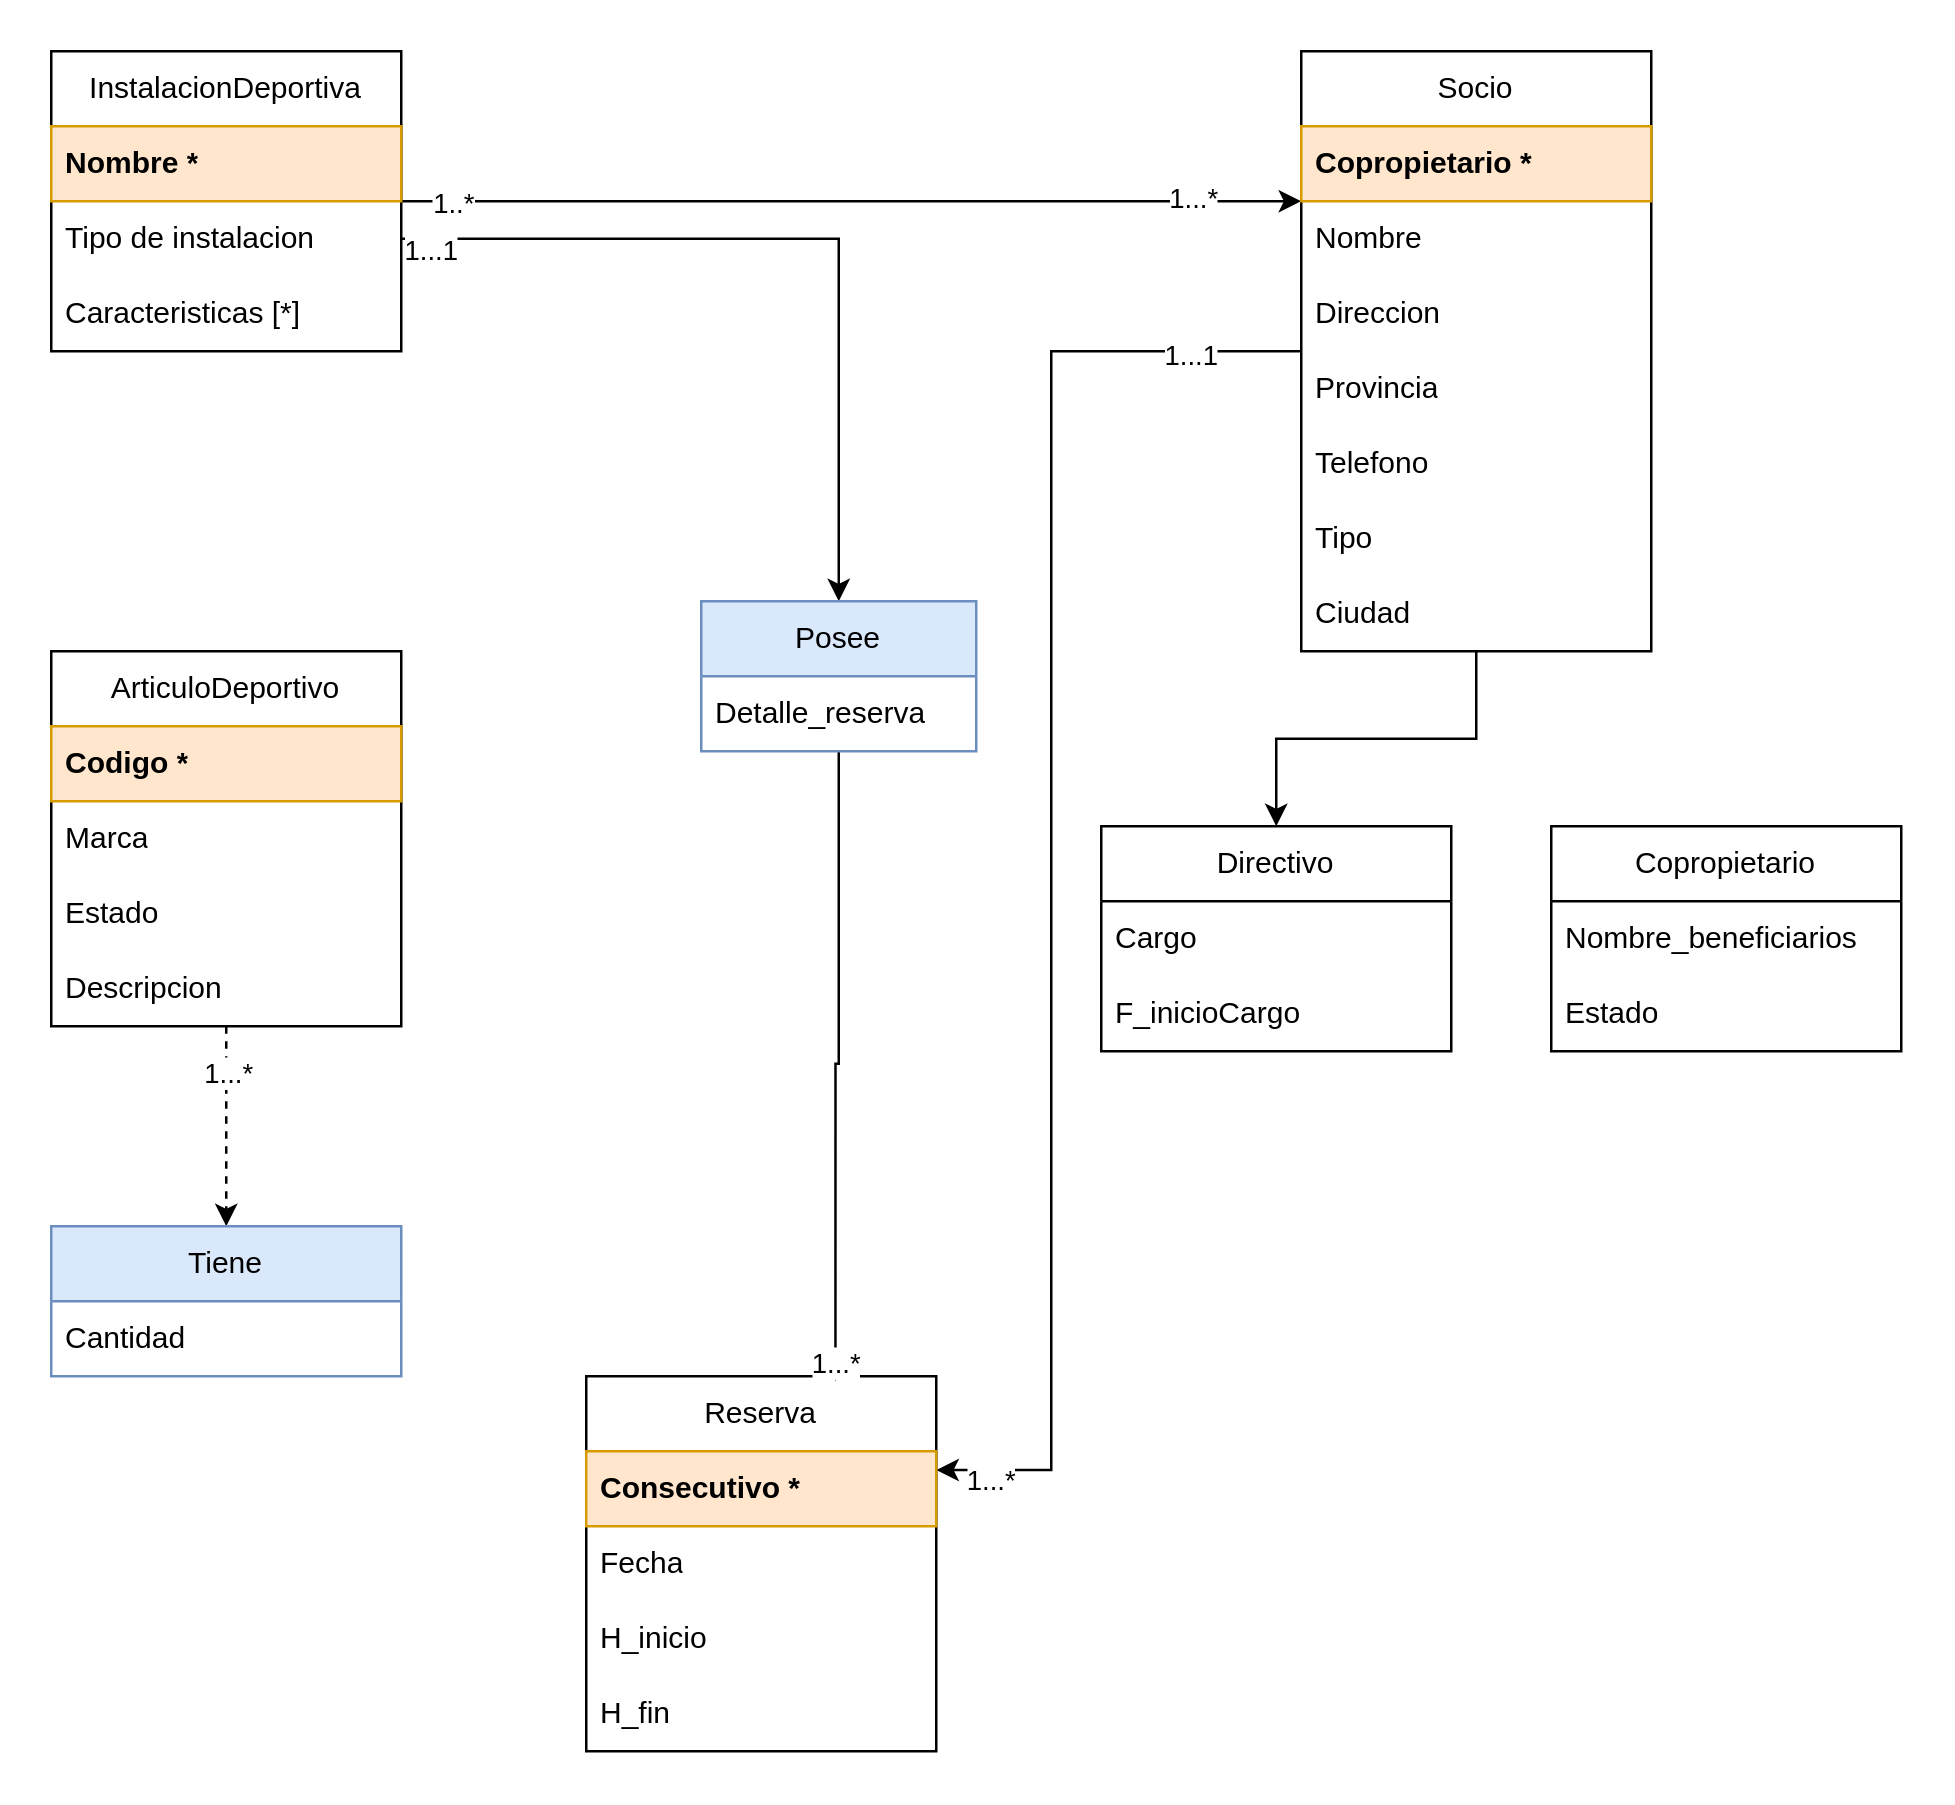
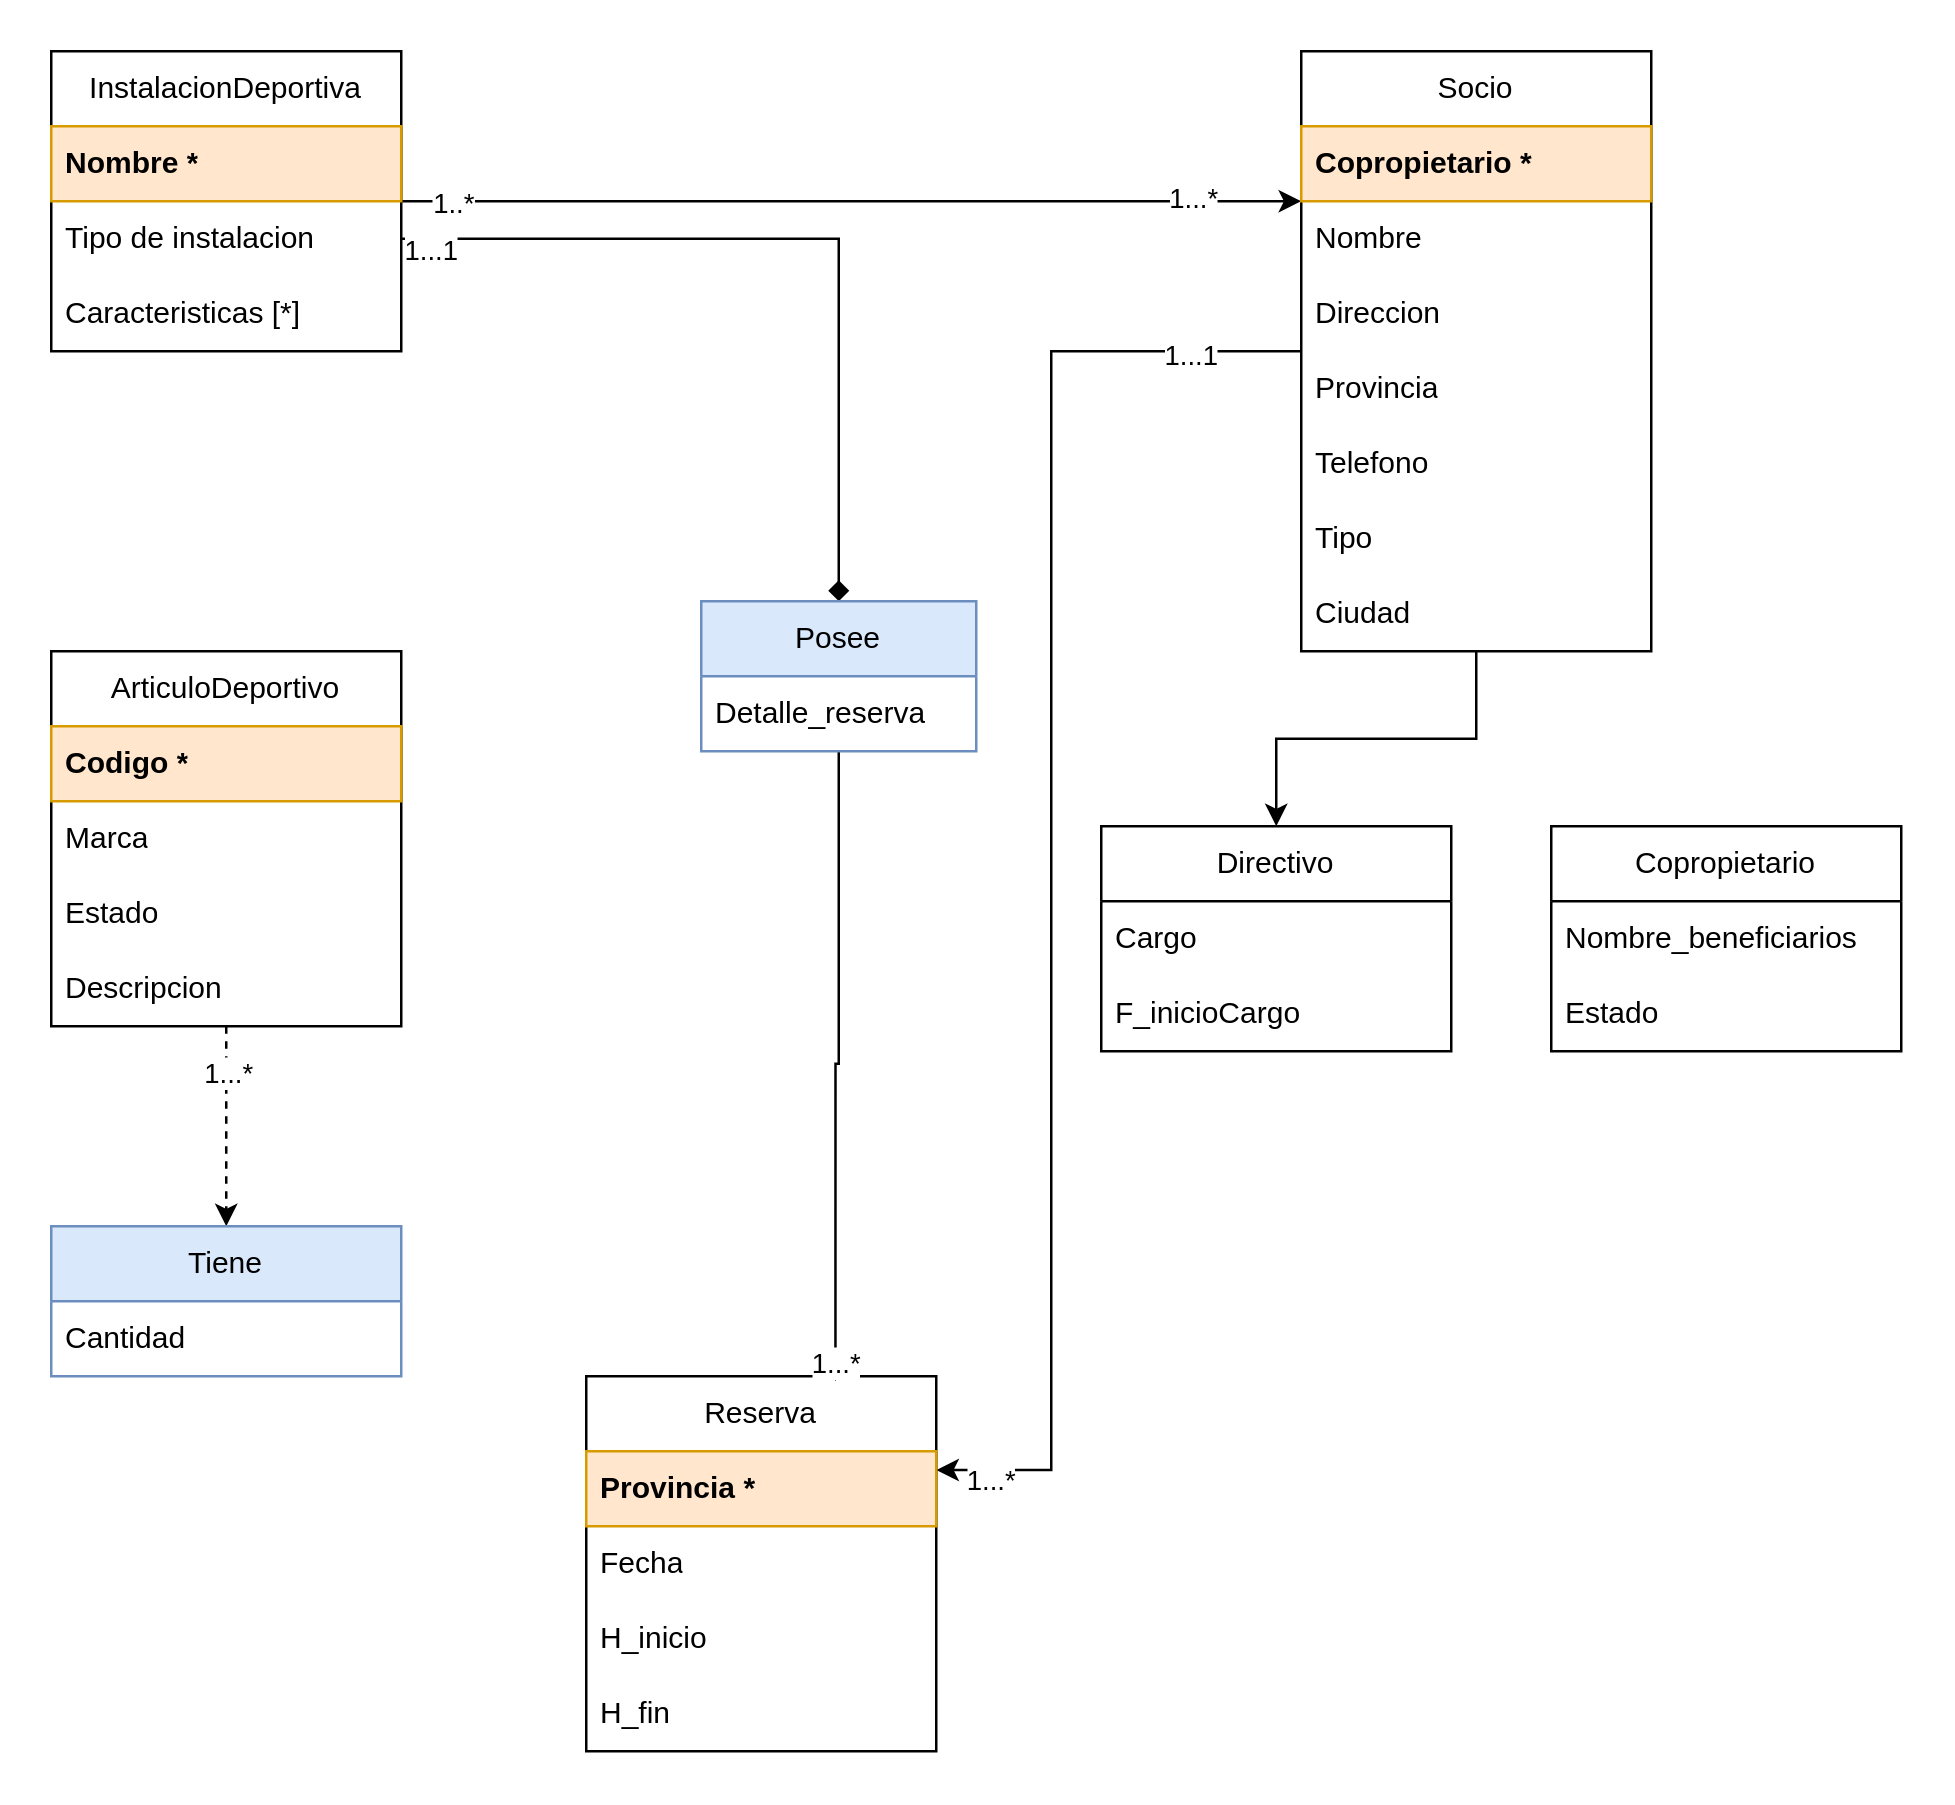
(839, 582) -> (839, 581)
(703, 1489) -> (682, 1489)
